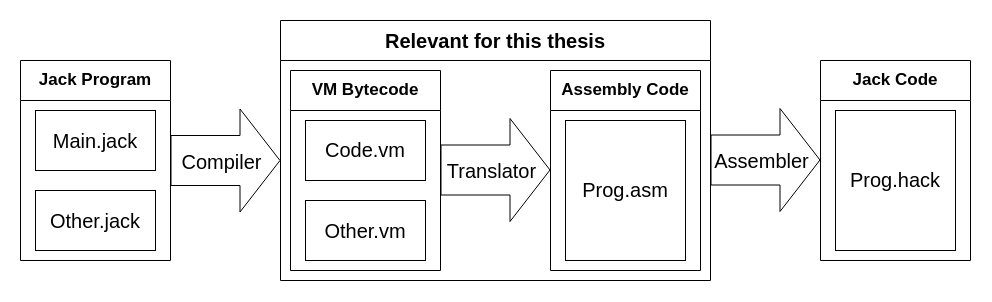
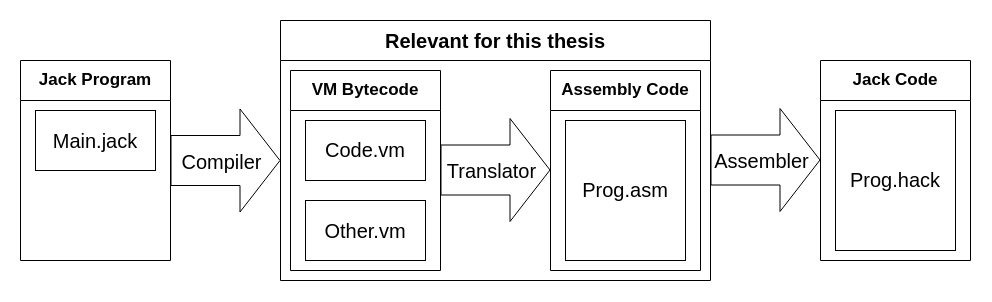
(96, 221) -> none
